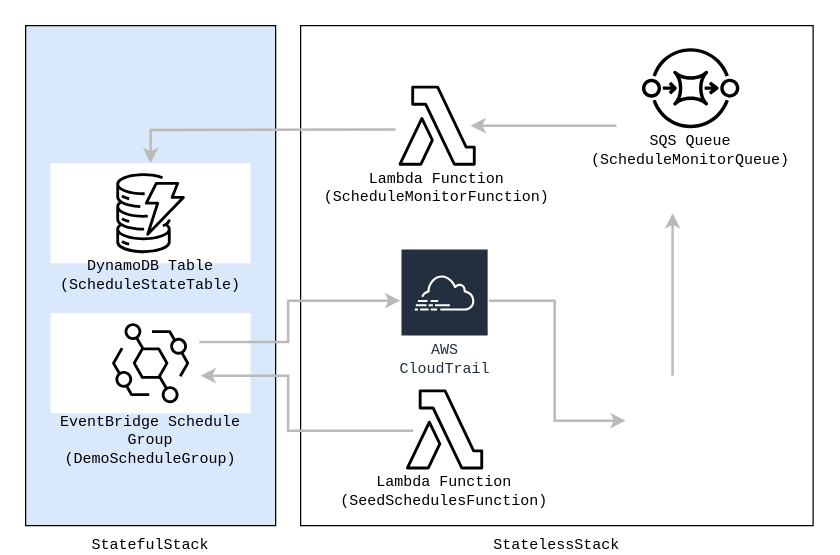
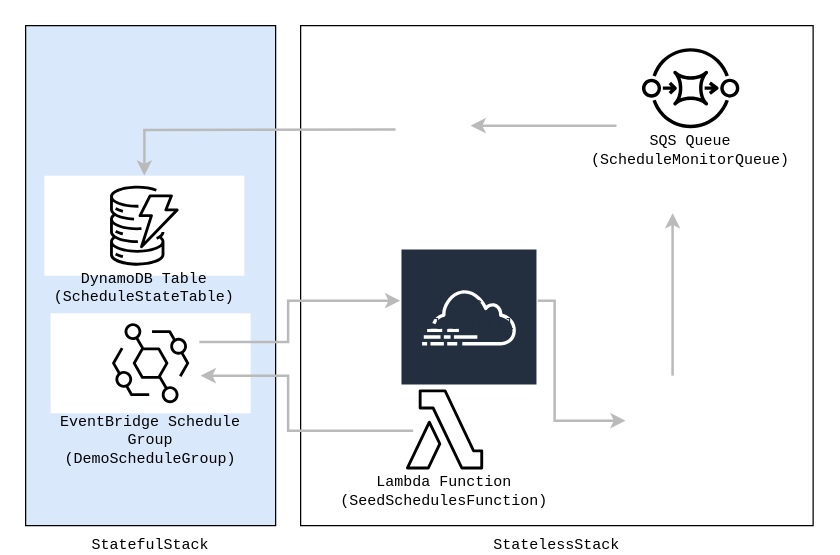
(437, 126) -> none
(151, 213) -> (144, 226)
(445, 314) -> (469, 292)
